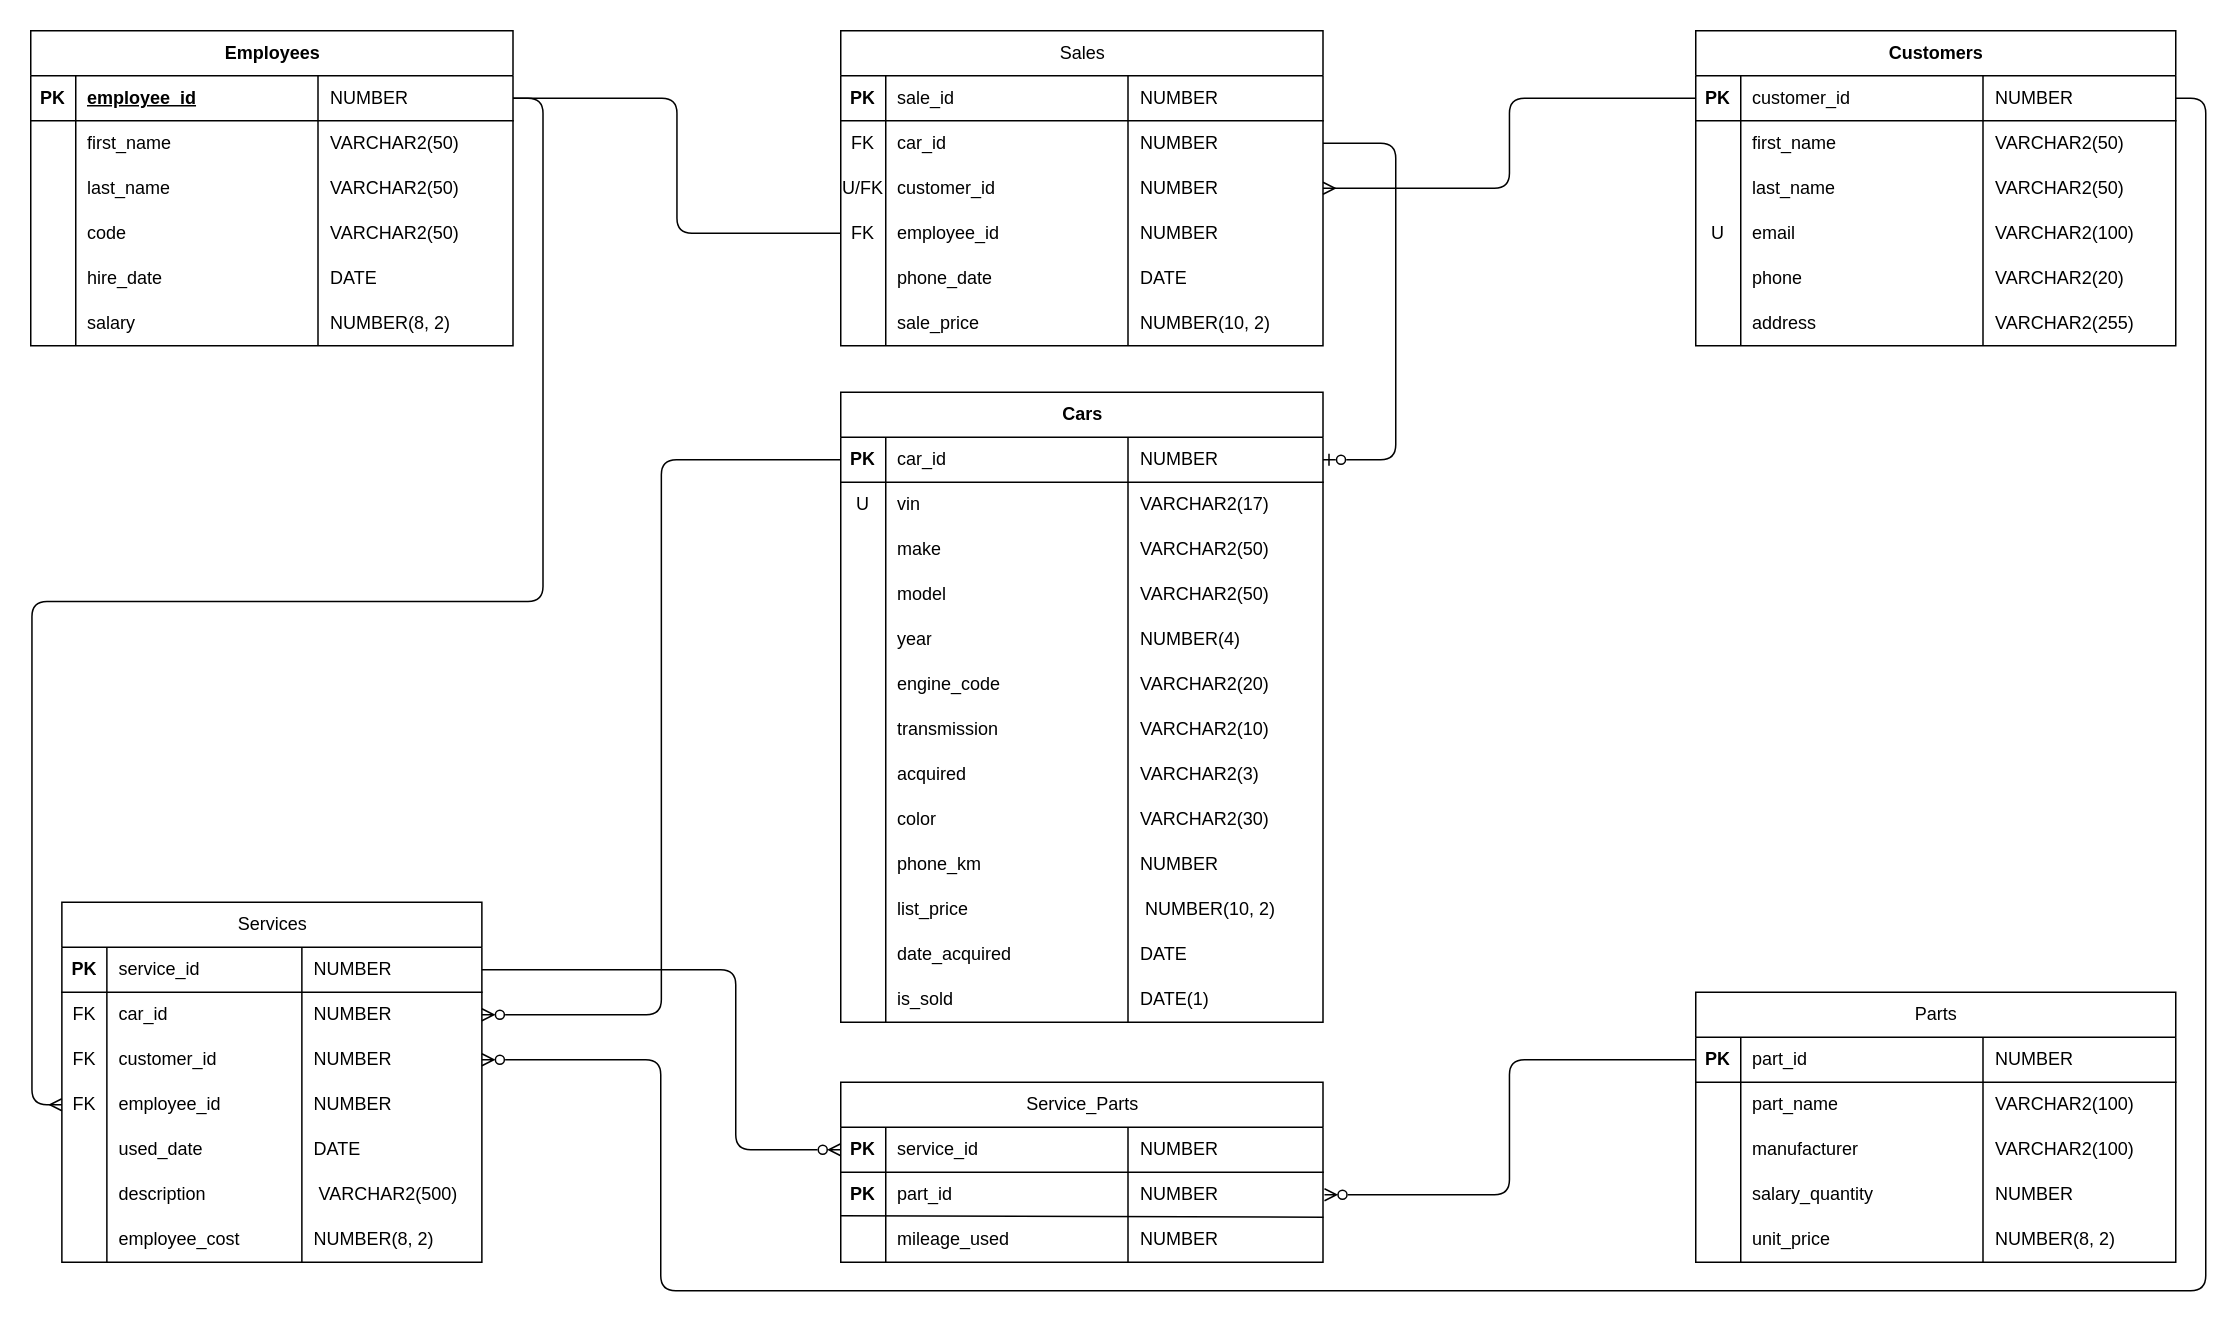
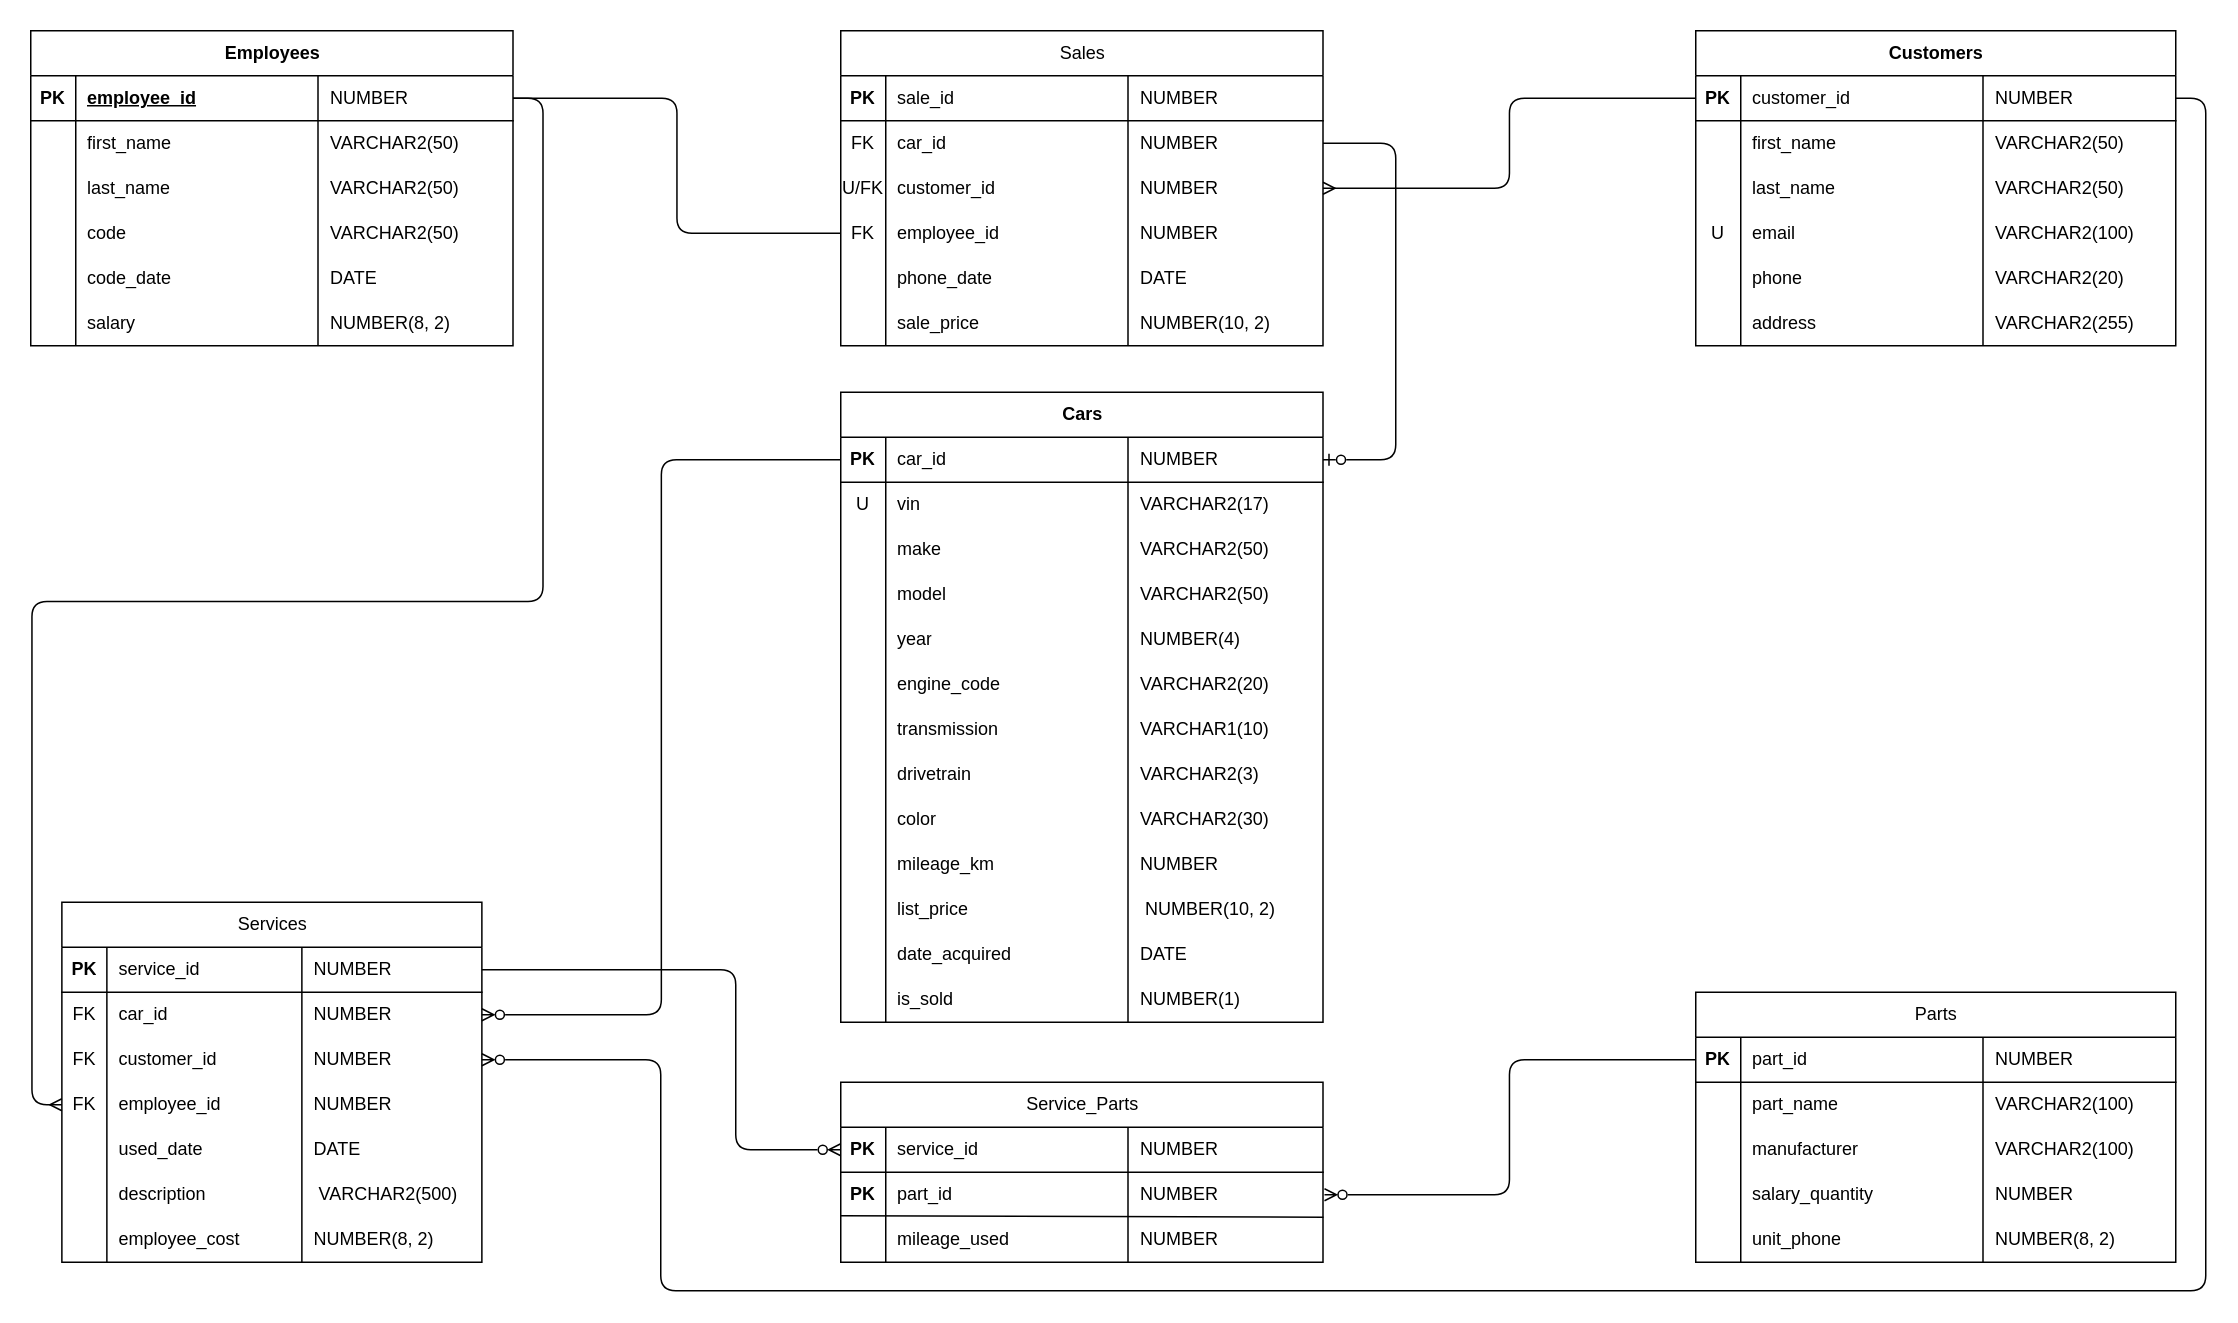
(131, 278) -> (133, 278)
(1201, 730) -> (1201, 730)
(936, 775) -> (943, 775)
(938, 865) -> (943, 865)
(1176, 1000) -> (1186, 1000)
(1798, 1240) -> (1801, 1240)
